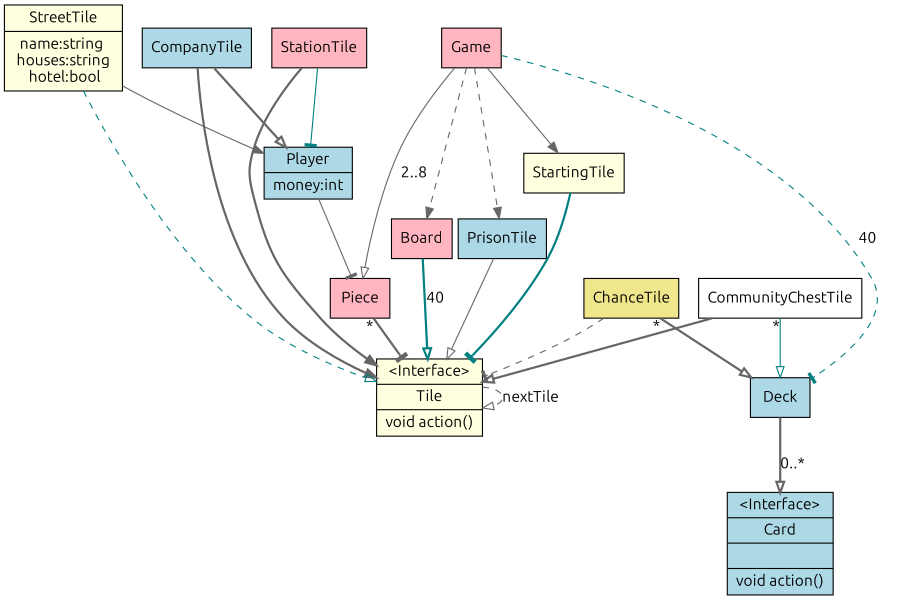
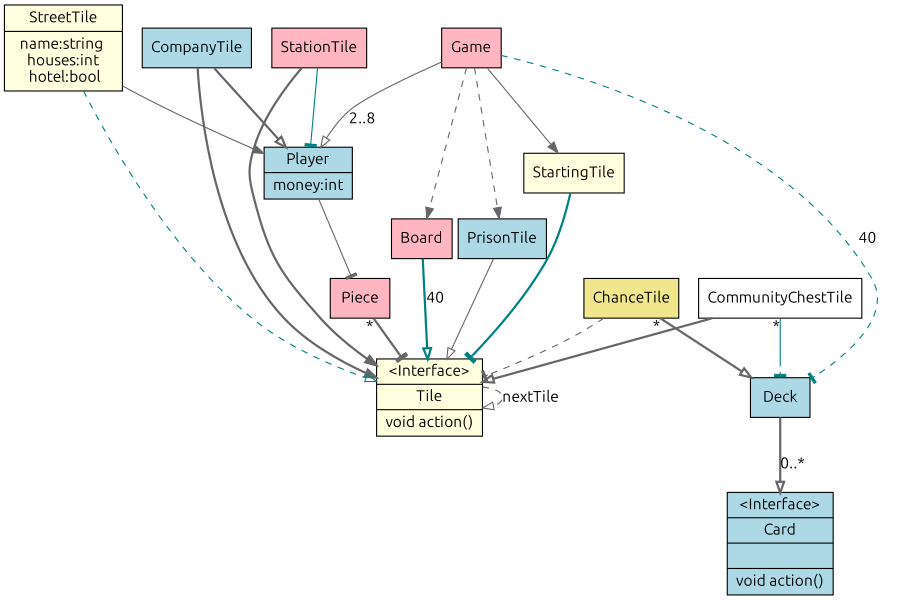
(63, 61) -> (63, 61)
(395, 161) -> (378, 92)
(780, 343) -> (780, 343)
